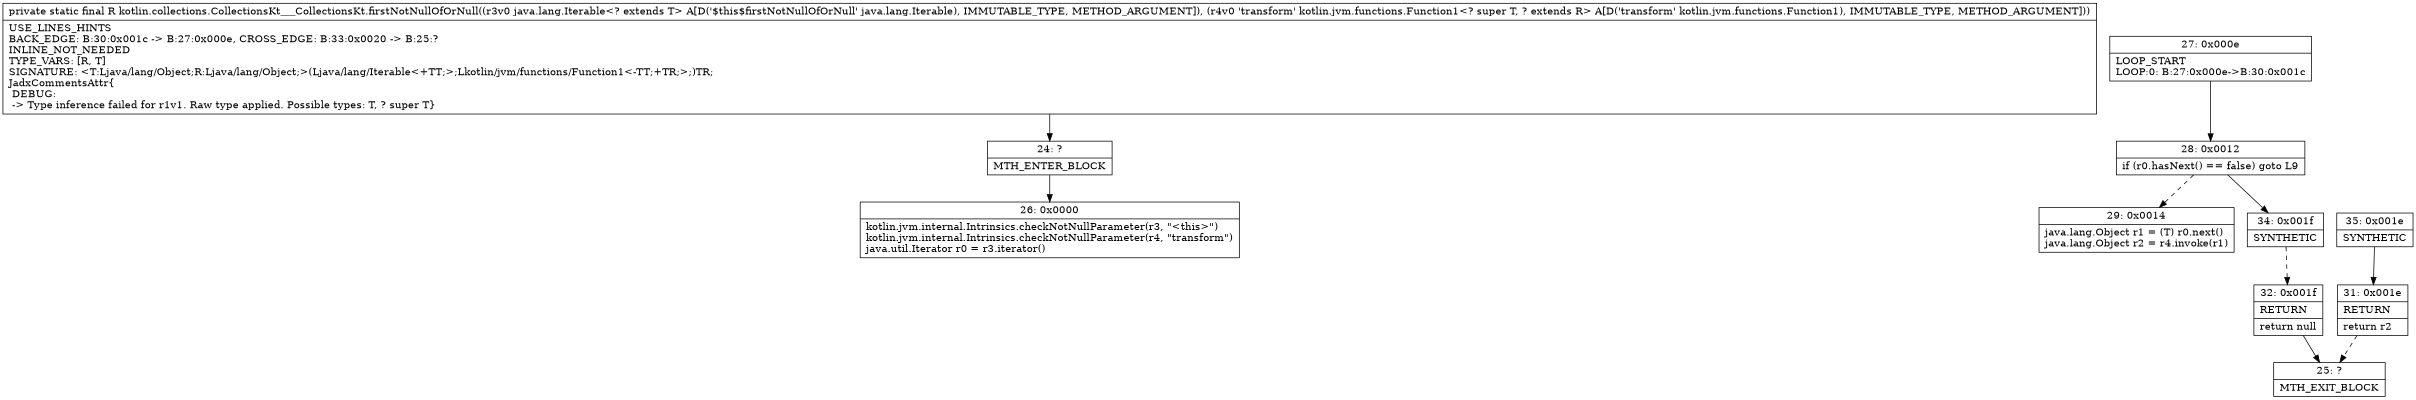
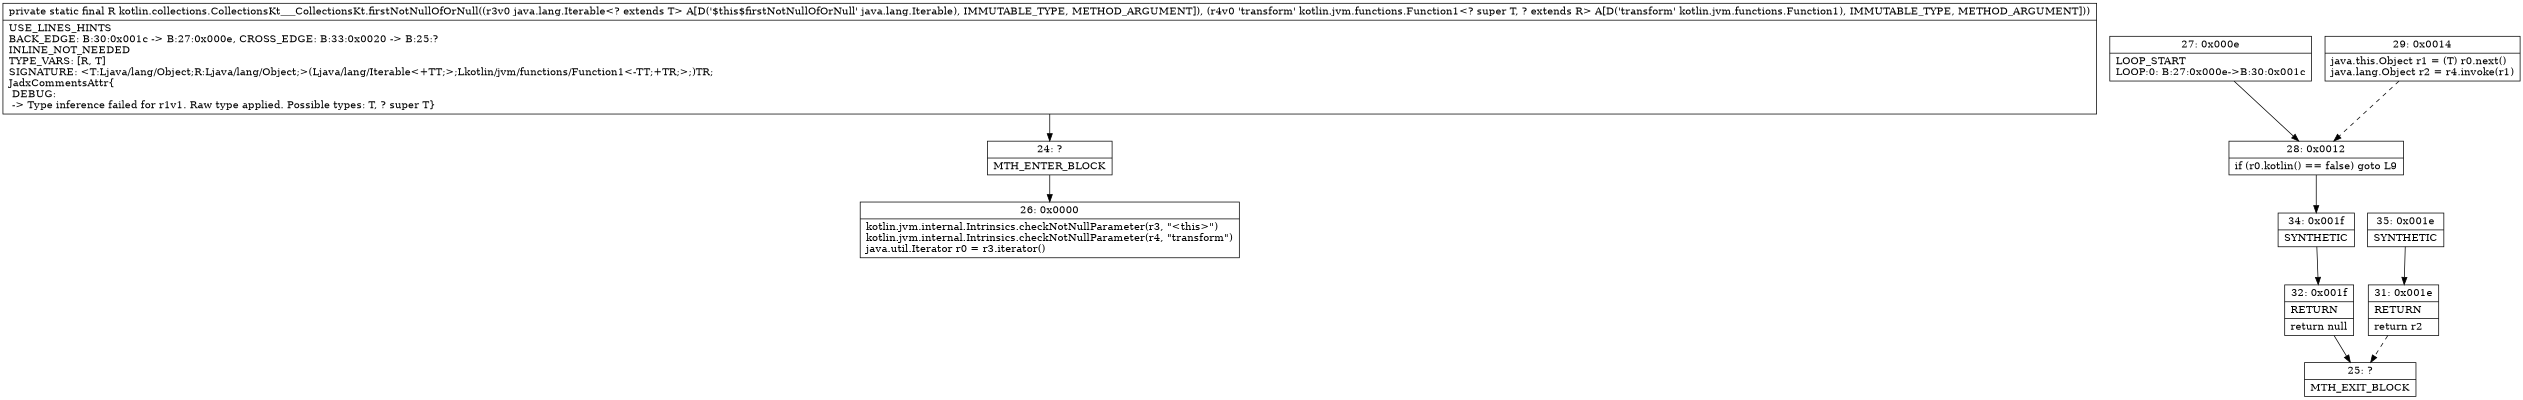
(2211, 166) -> (2316, 166)
(2179, 189) -> (2369, 109)
(2134, 232) -> (2419, 61)
(2287, 262) -> (2317, 262)
